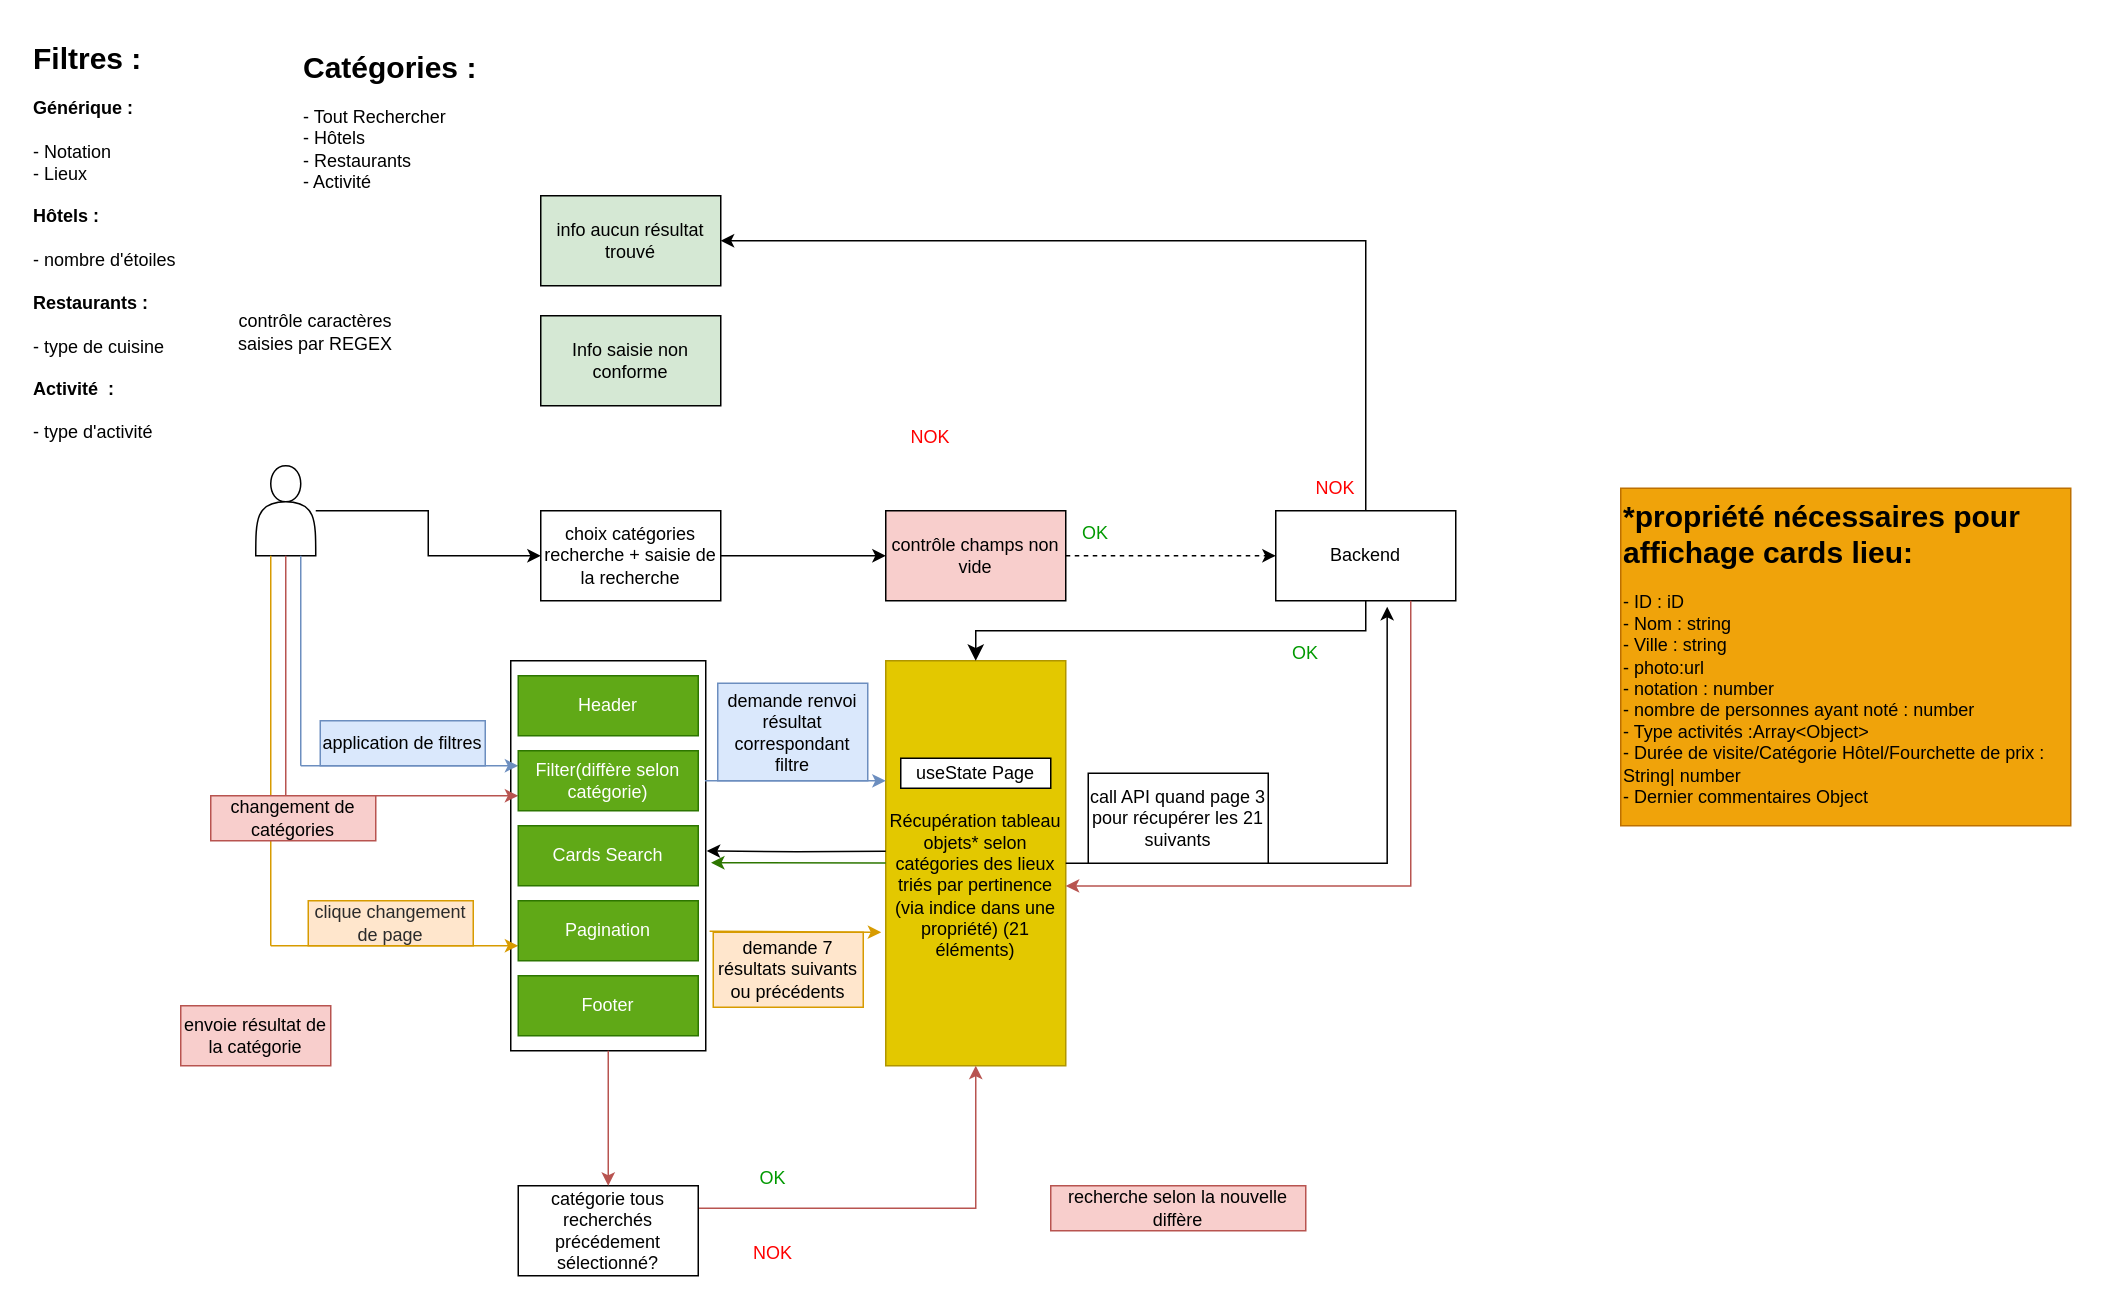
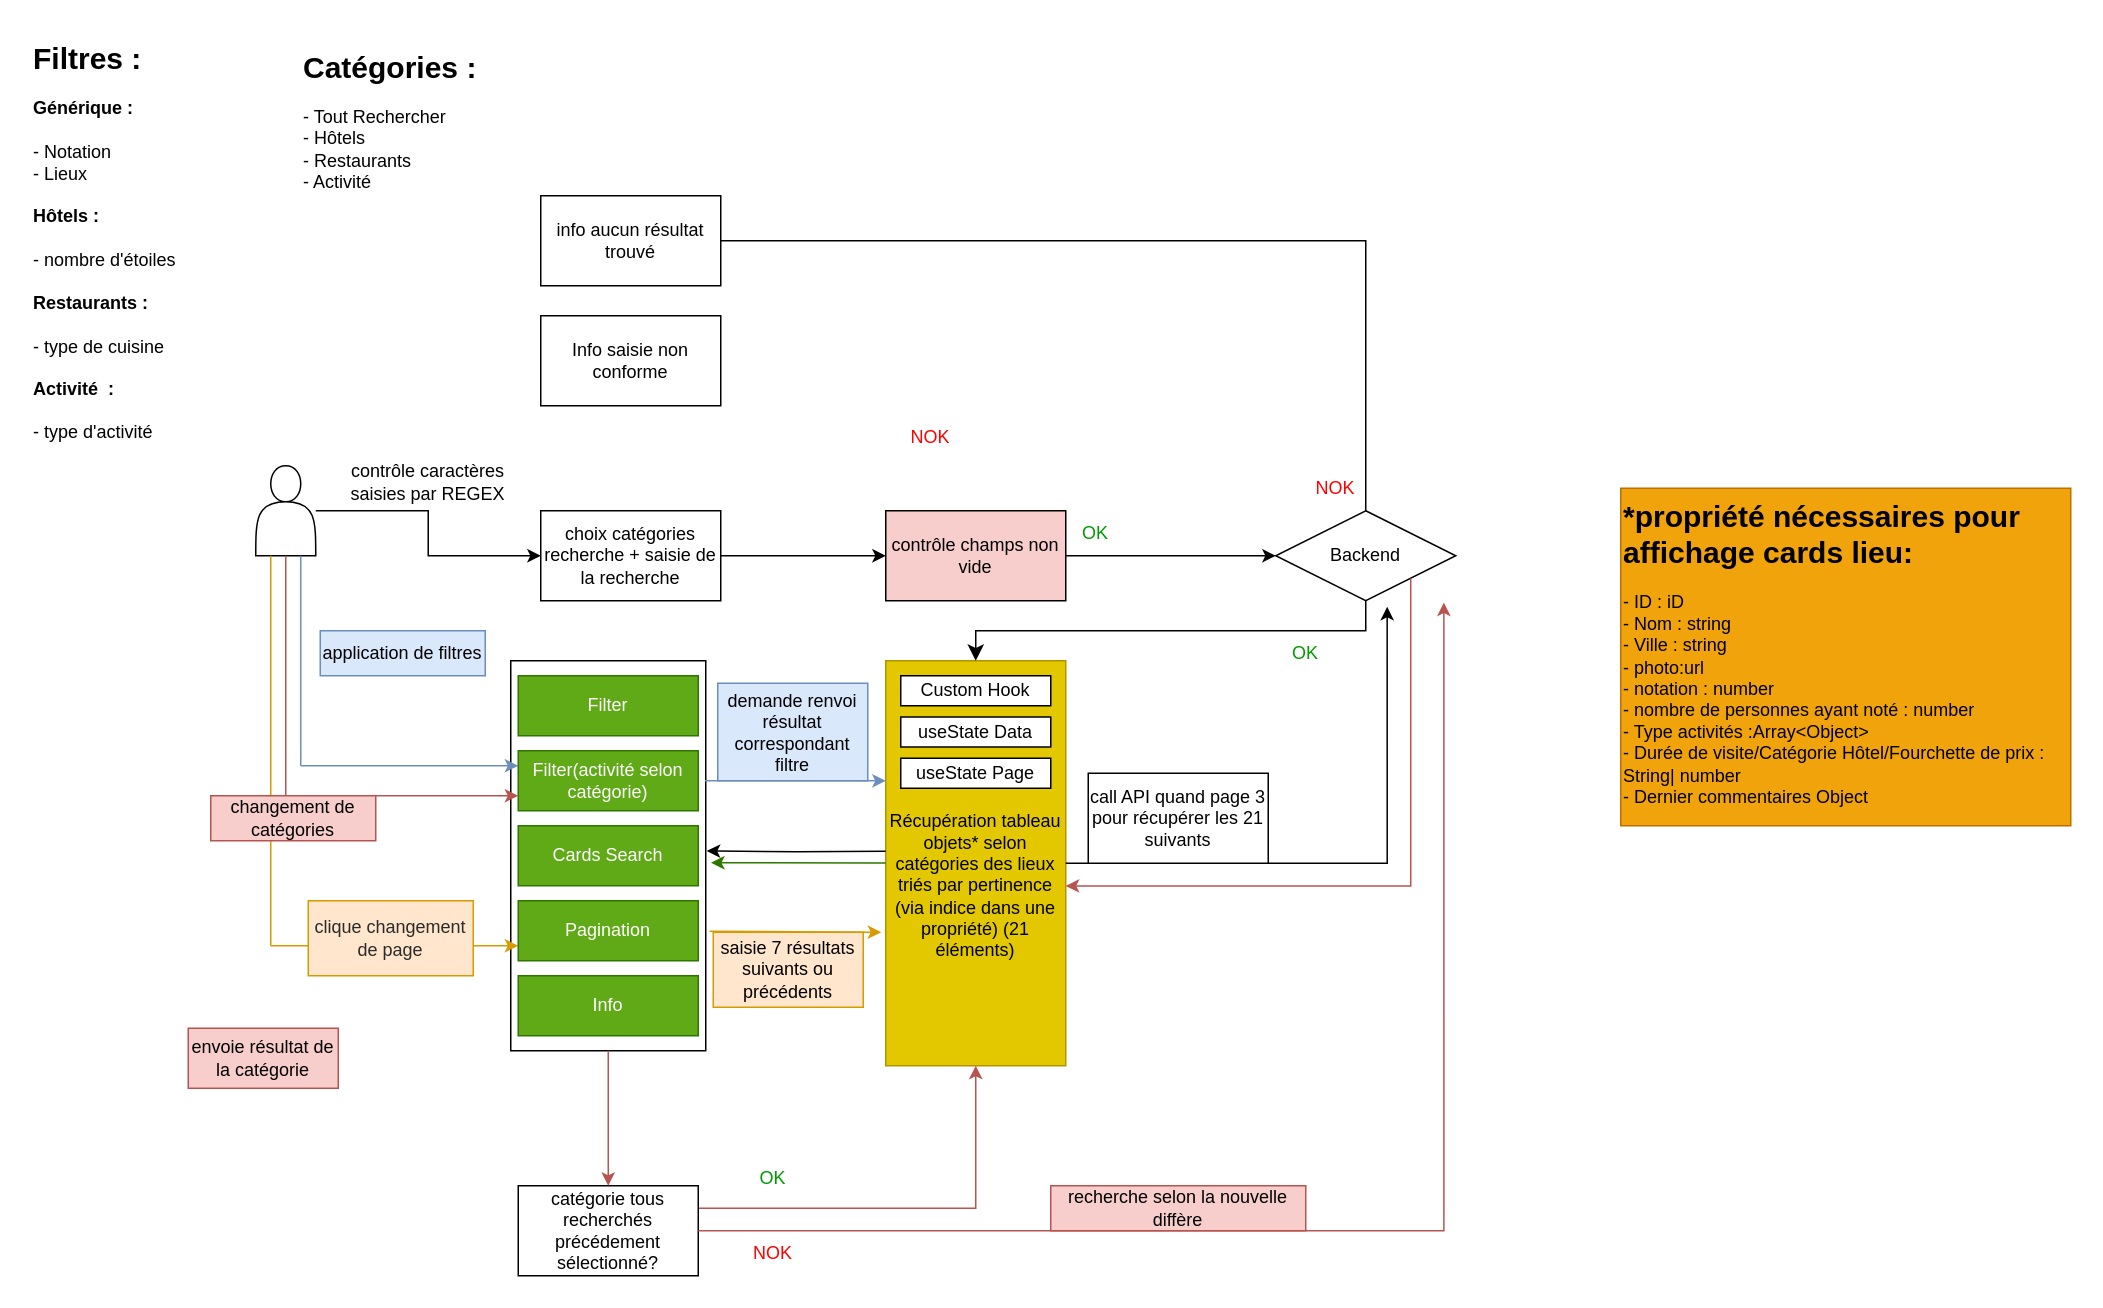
(631, 241) -> (631, 241)
(732, 241) -> (727, 241)
(316, 332) -> (428, 482)
(631, 361) -> (631, 361)
(1166, 556) -> (1166, 556)
(1366, 556) -> (1366, 556)
none -> (976, 691)
(608, 706) -> (608, 706)
none -> (976, 732)
(403, 743) -> (403, 653)
(608, 781) -> (608, 781)
(391, 923) -> (391, 938)
(788, 970) -> (788, 970)
none -> (1444, 992)
(608, 1006) -> (608, 1006)
(256, 1036) -> (263, 1058)
